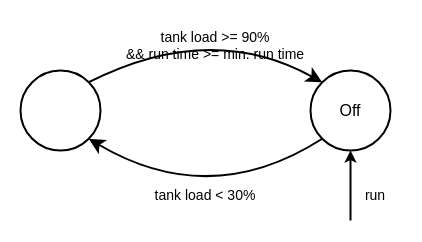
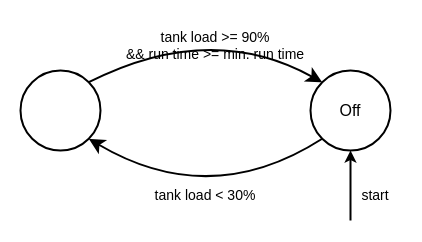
(376, 196) -> (376, 196)
